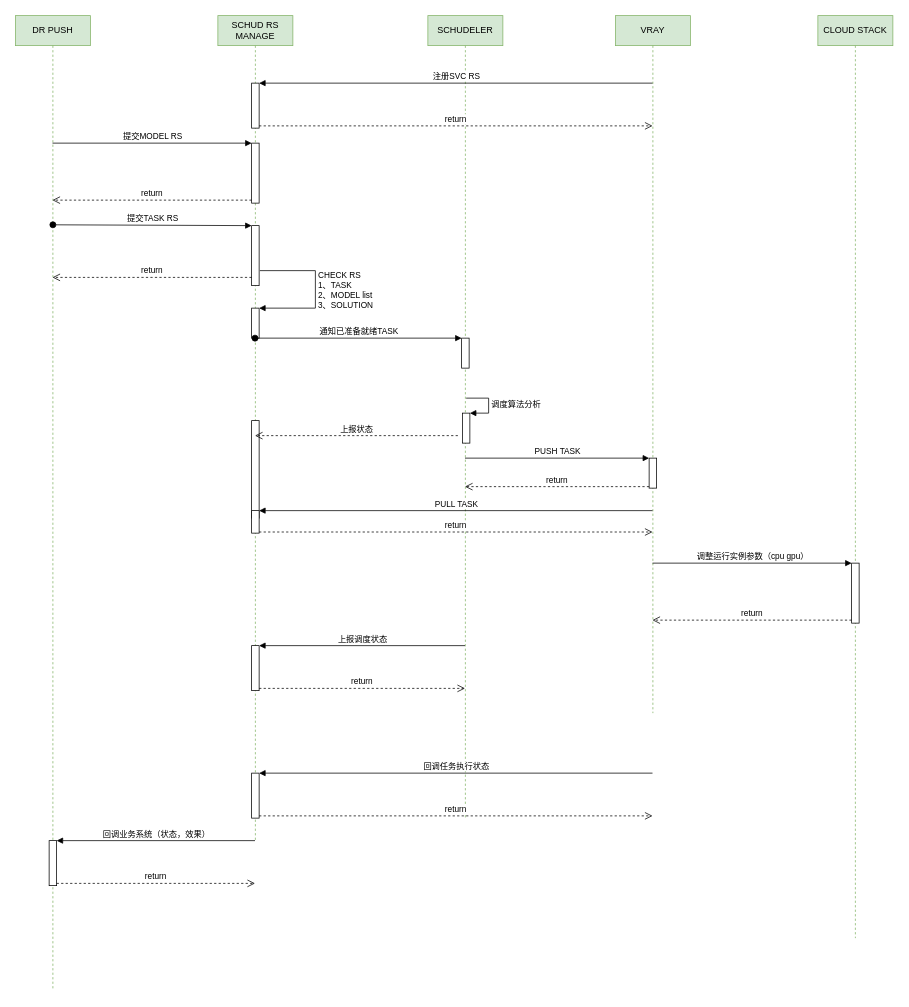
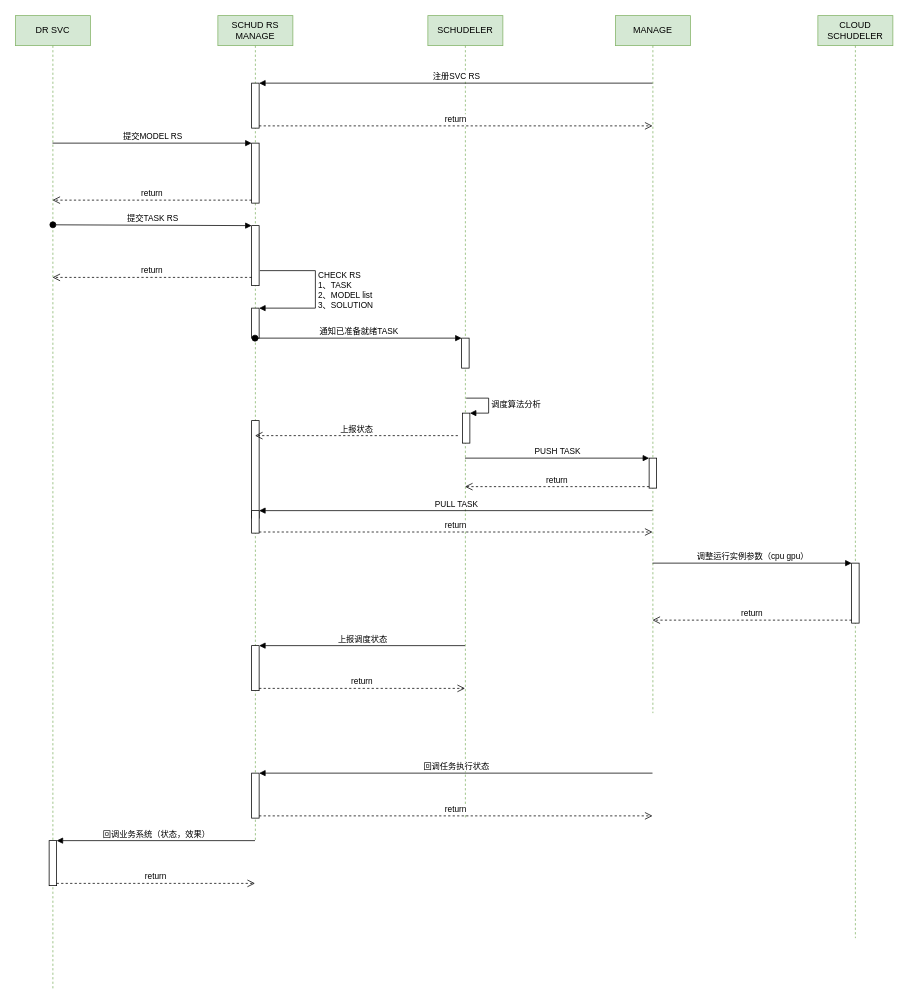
(53, 30) -> (53, 30)
(653, 30) -> (653, 30)
(855, 30) -> (855, 30)
